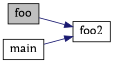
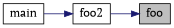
(52, 21) -> (121, 14)
